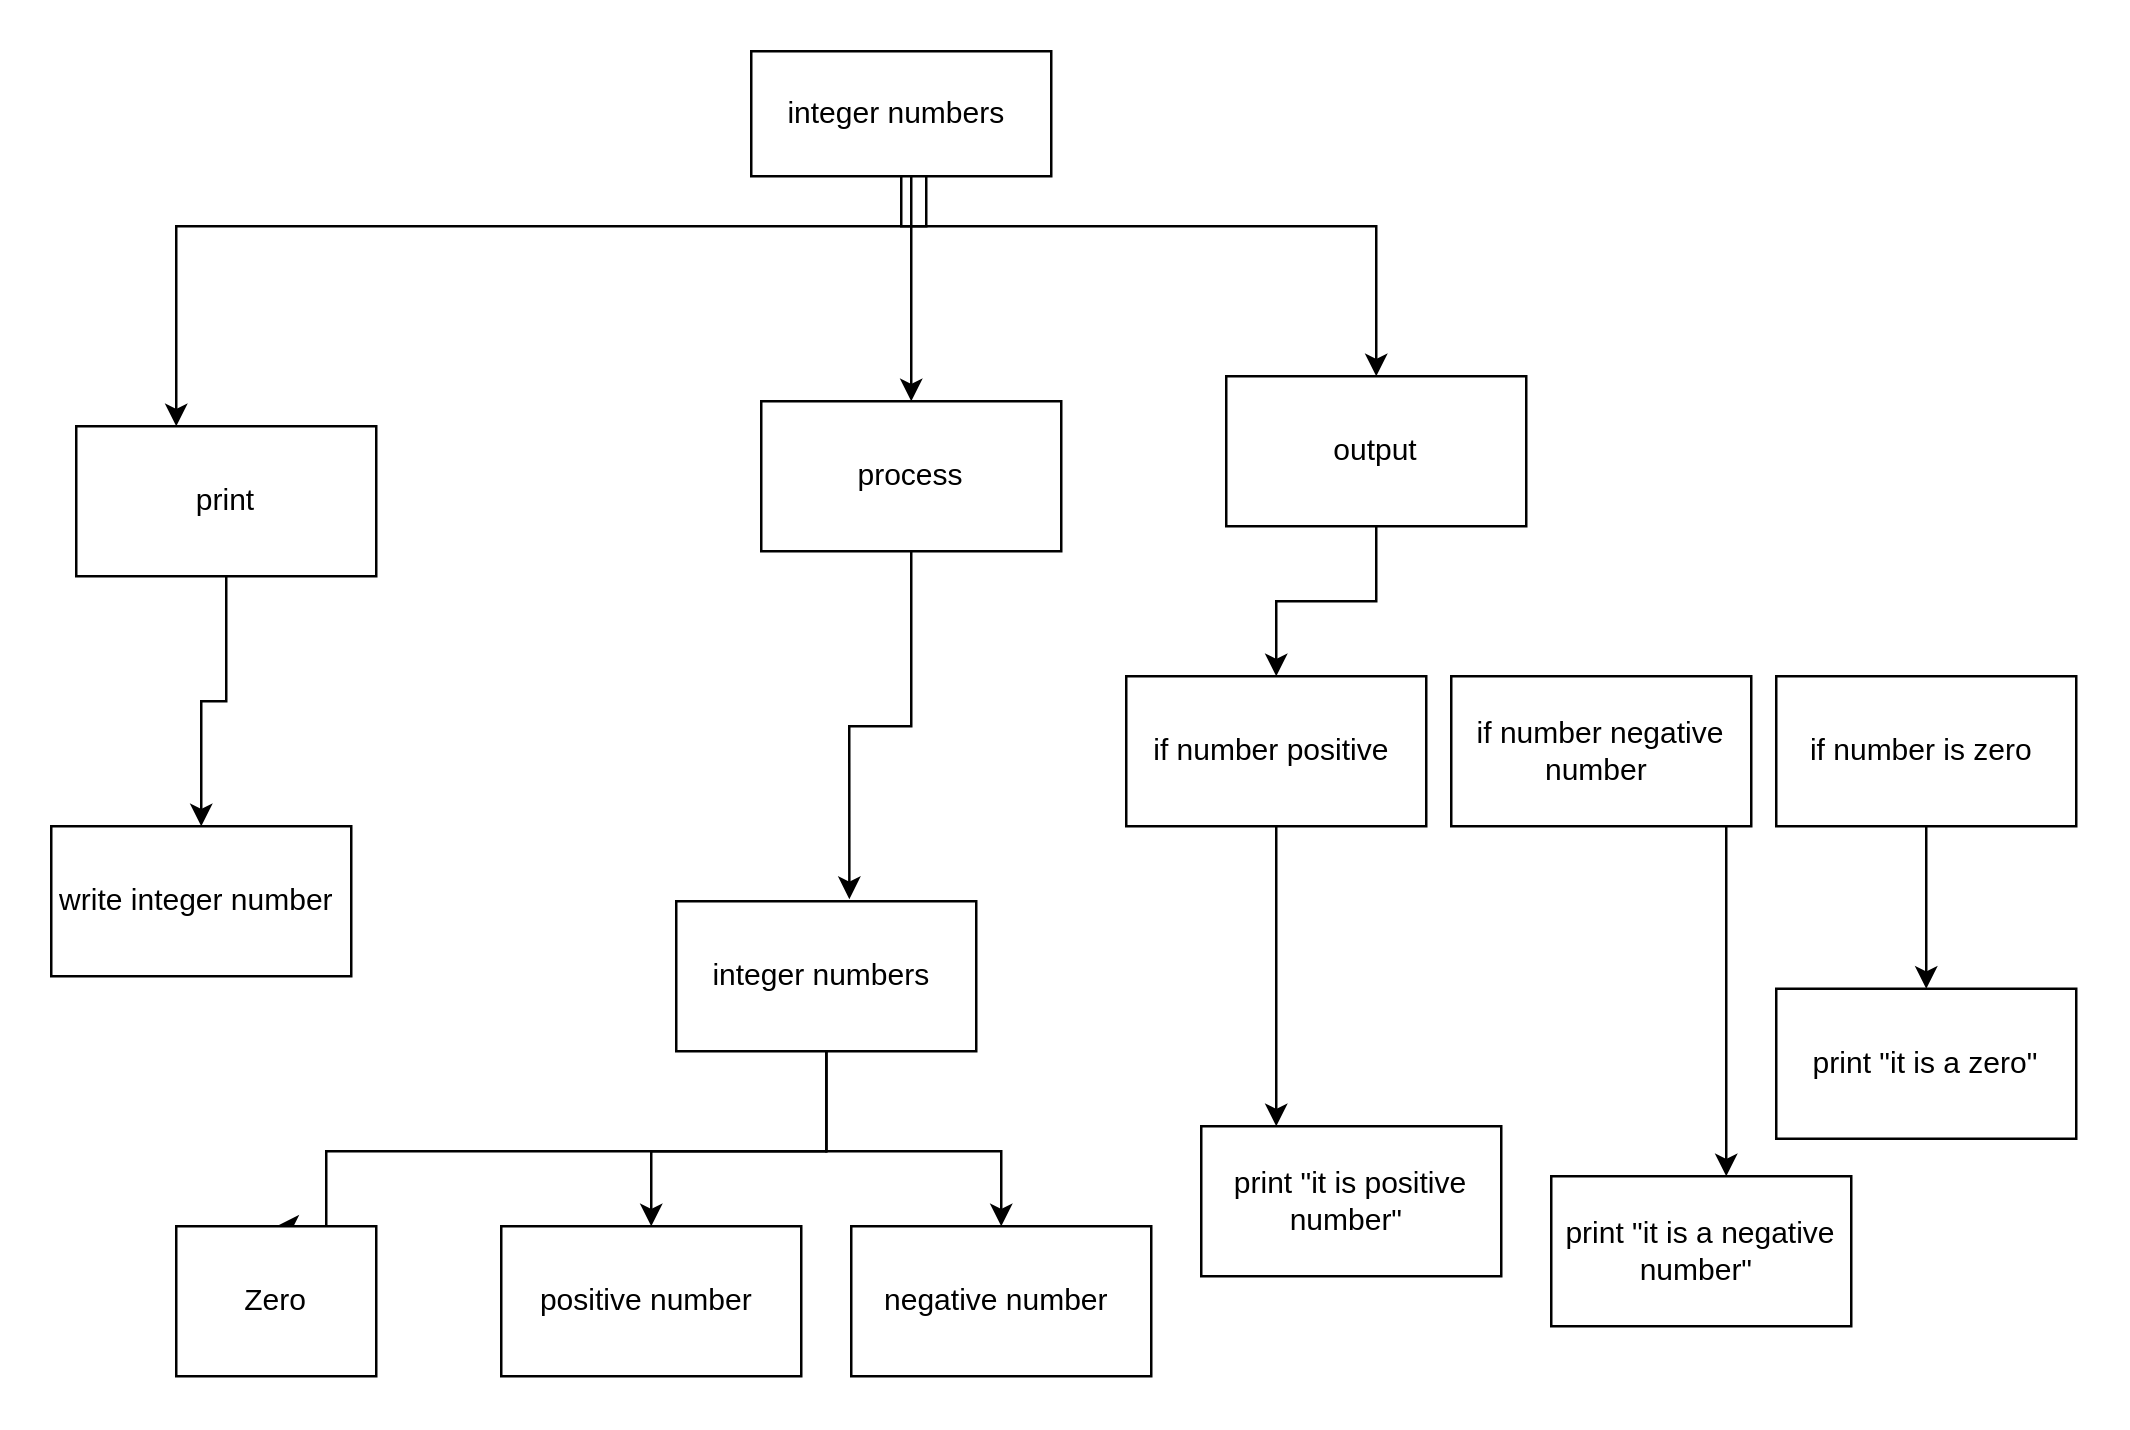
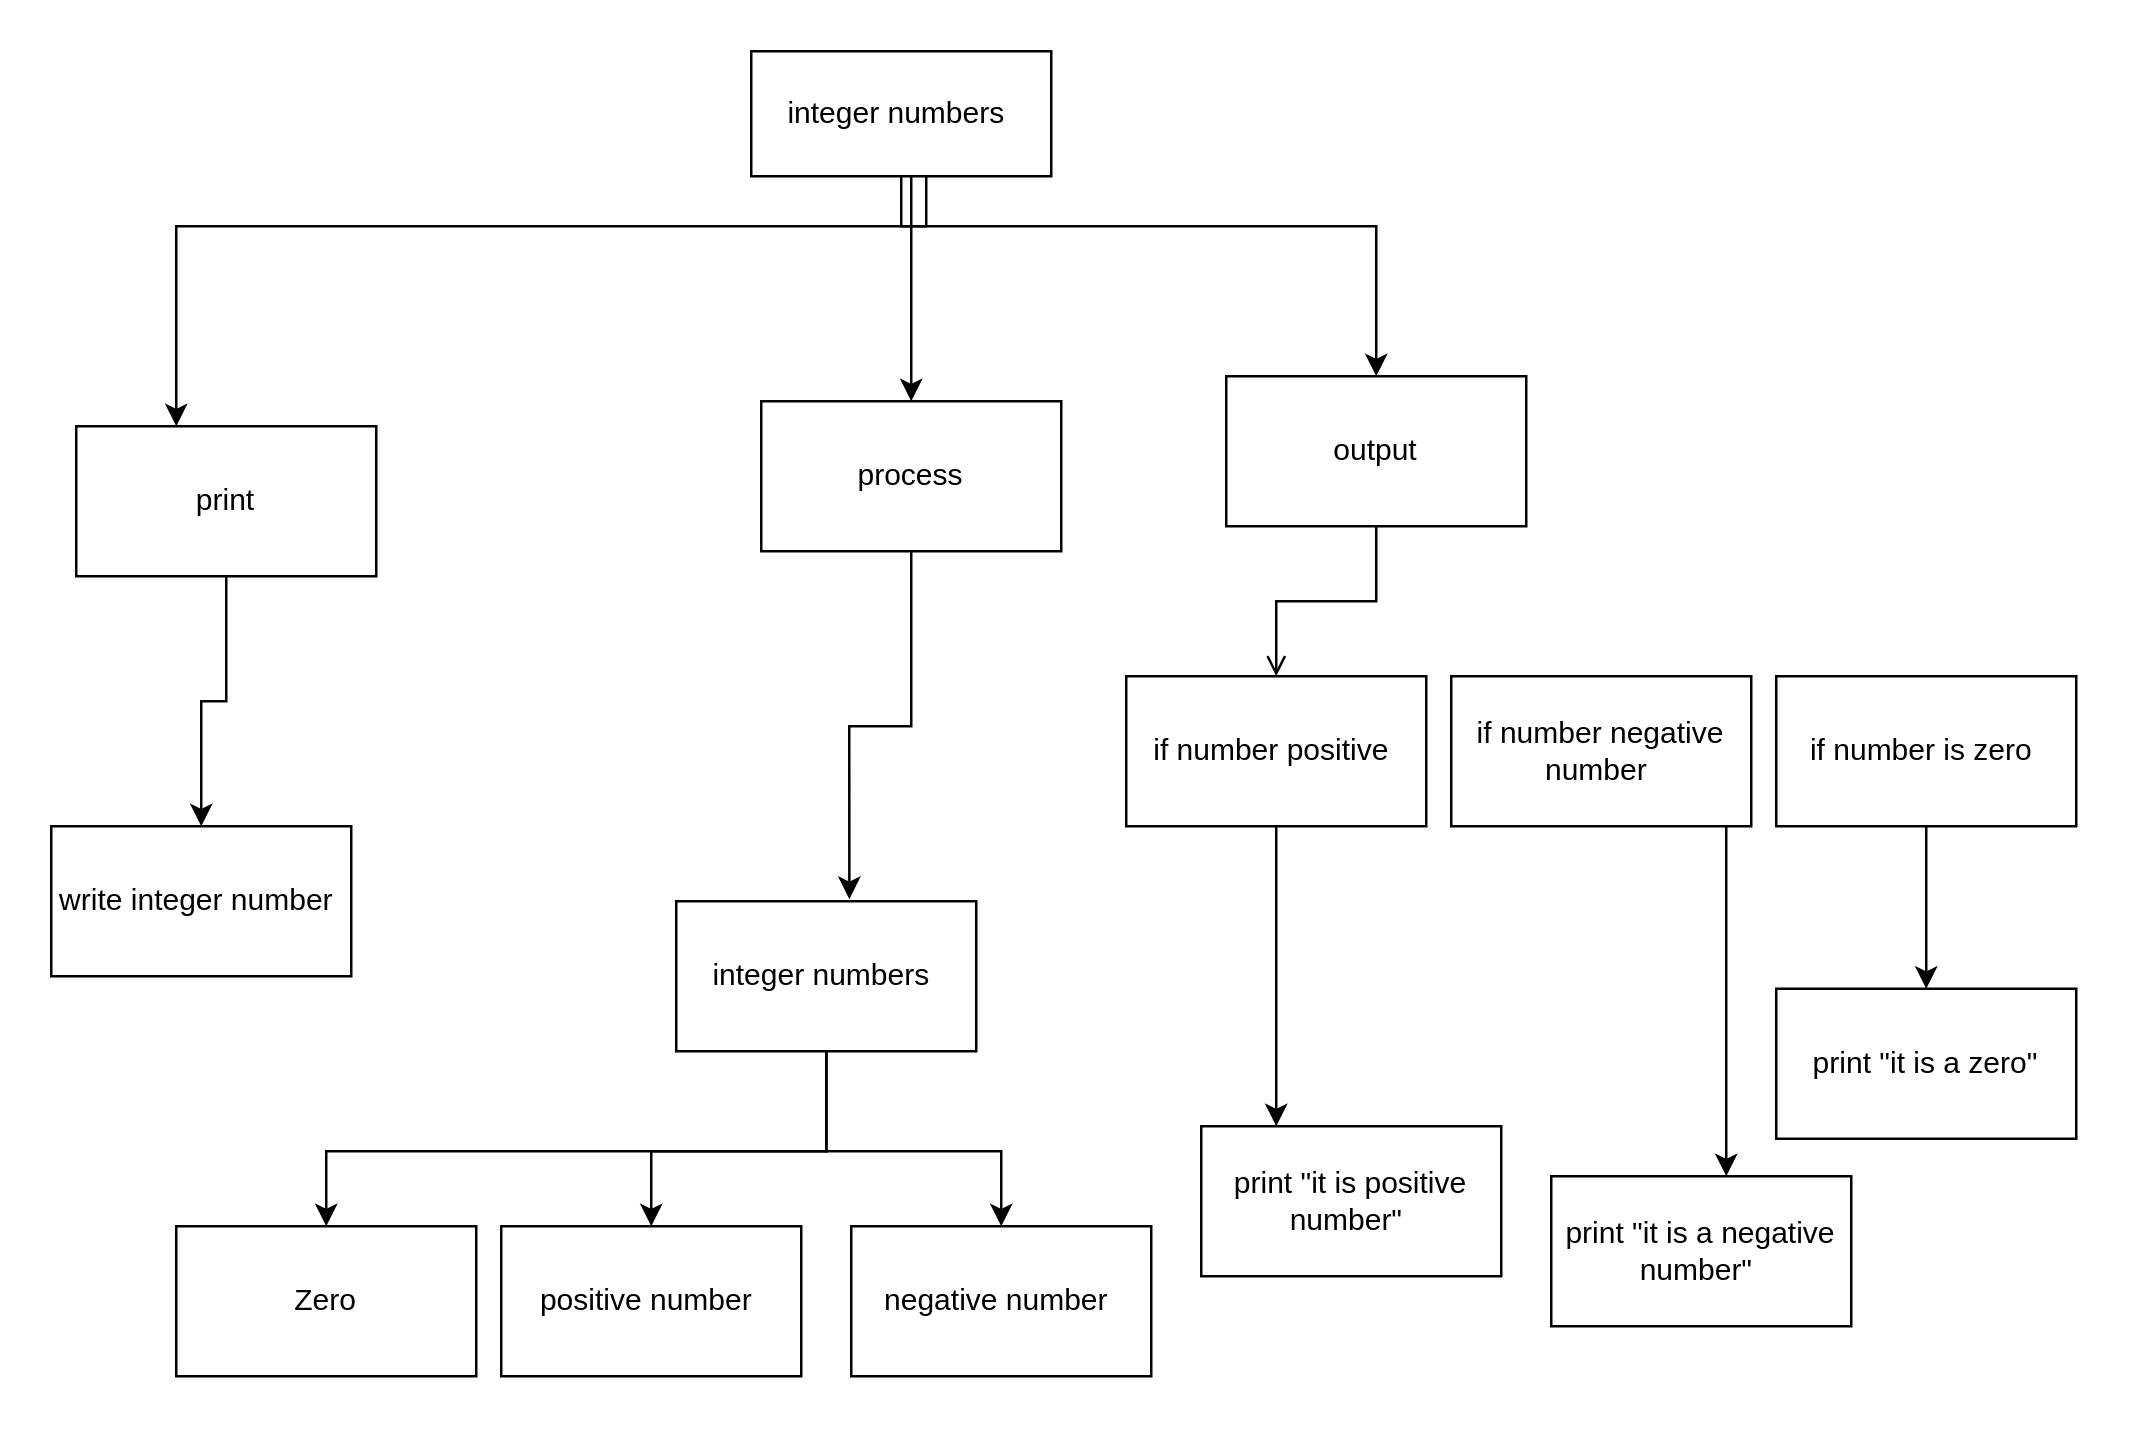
(1276, 658) -> (1276, 662)
(276, 1301) -> (326, 1301)
